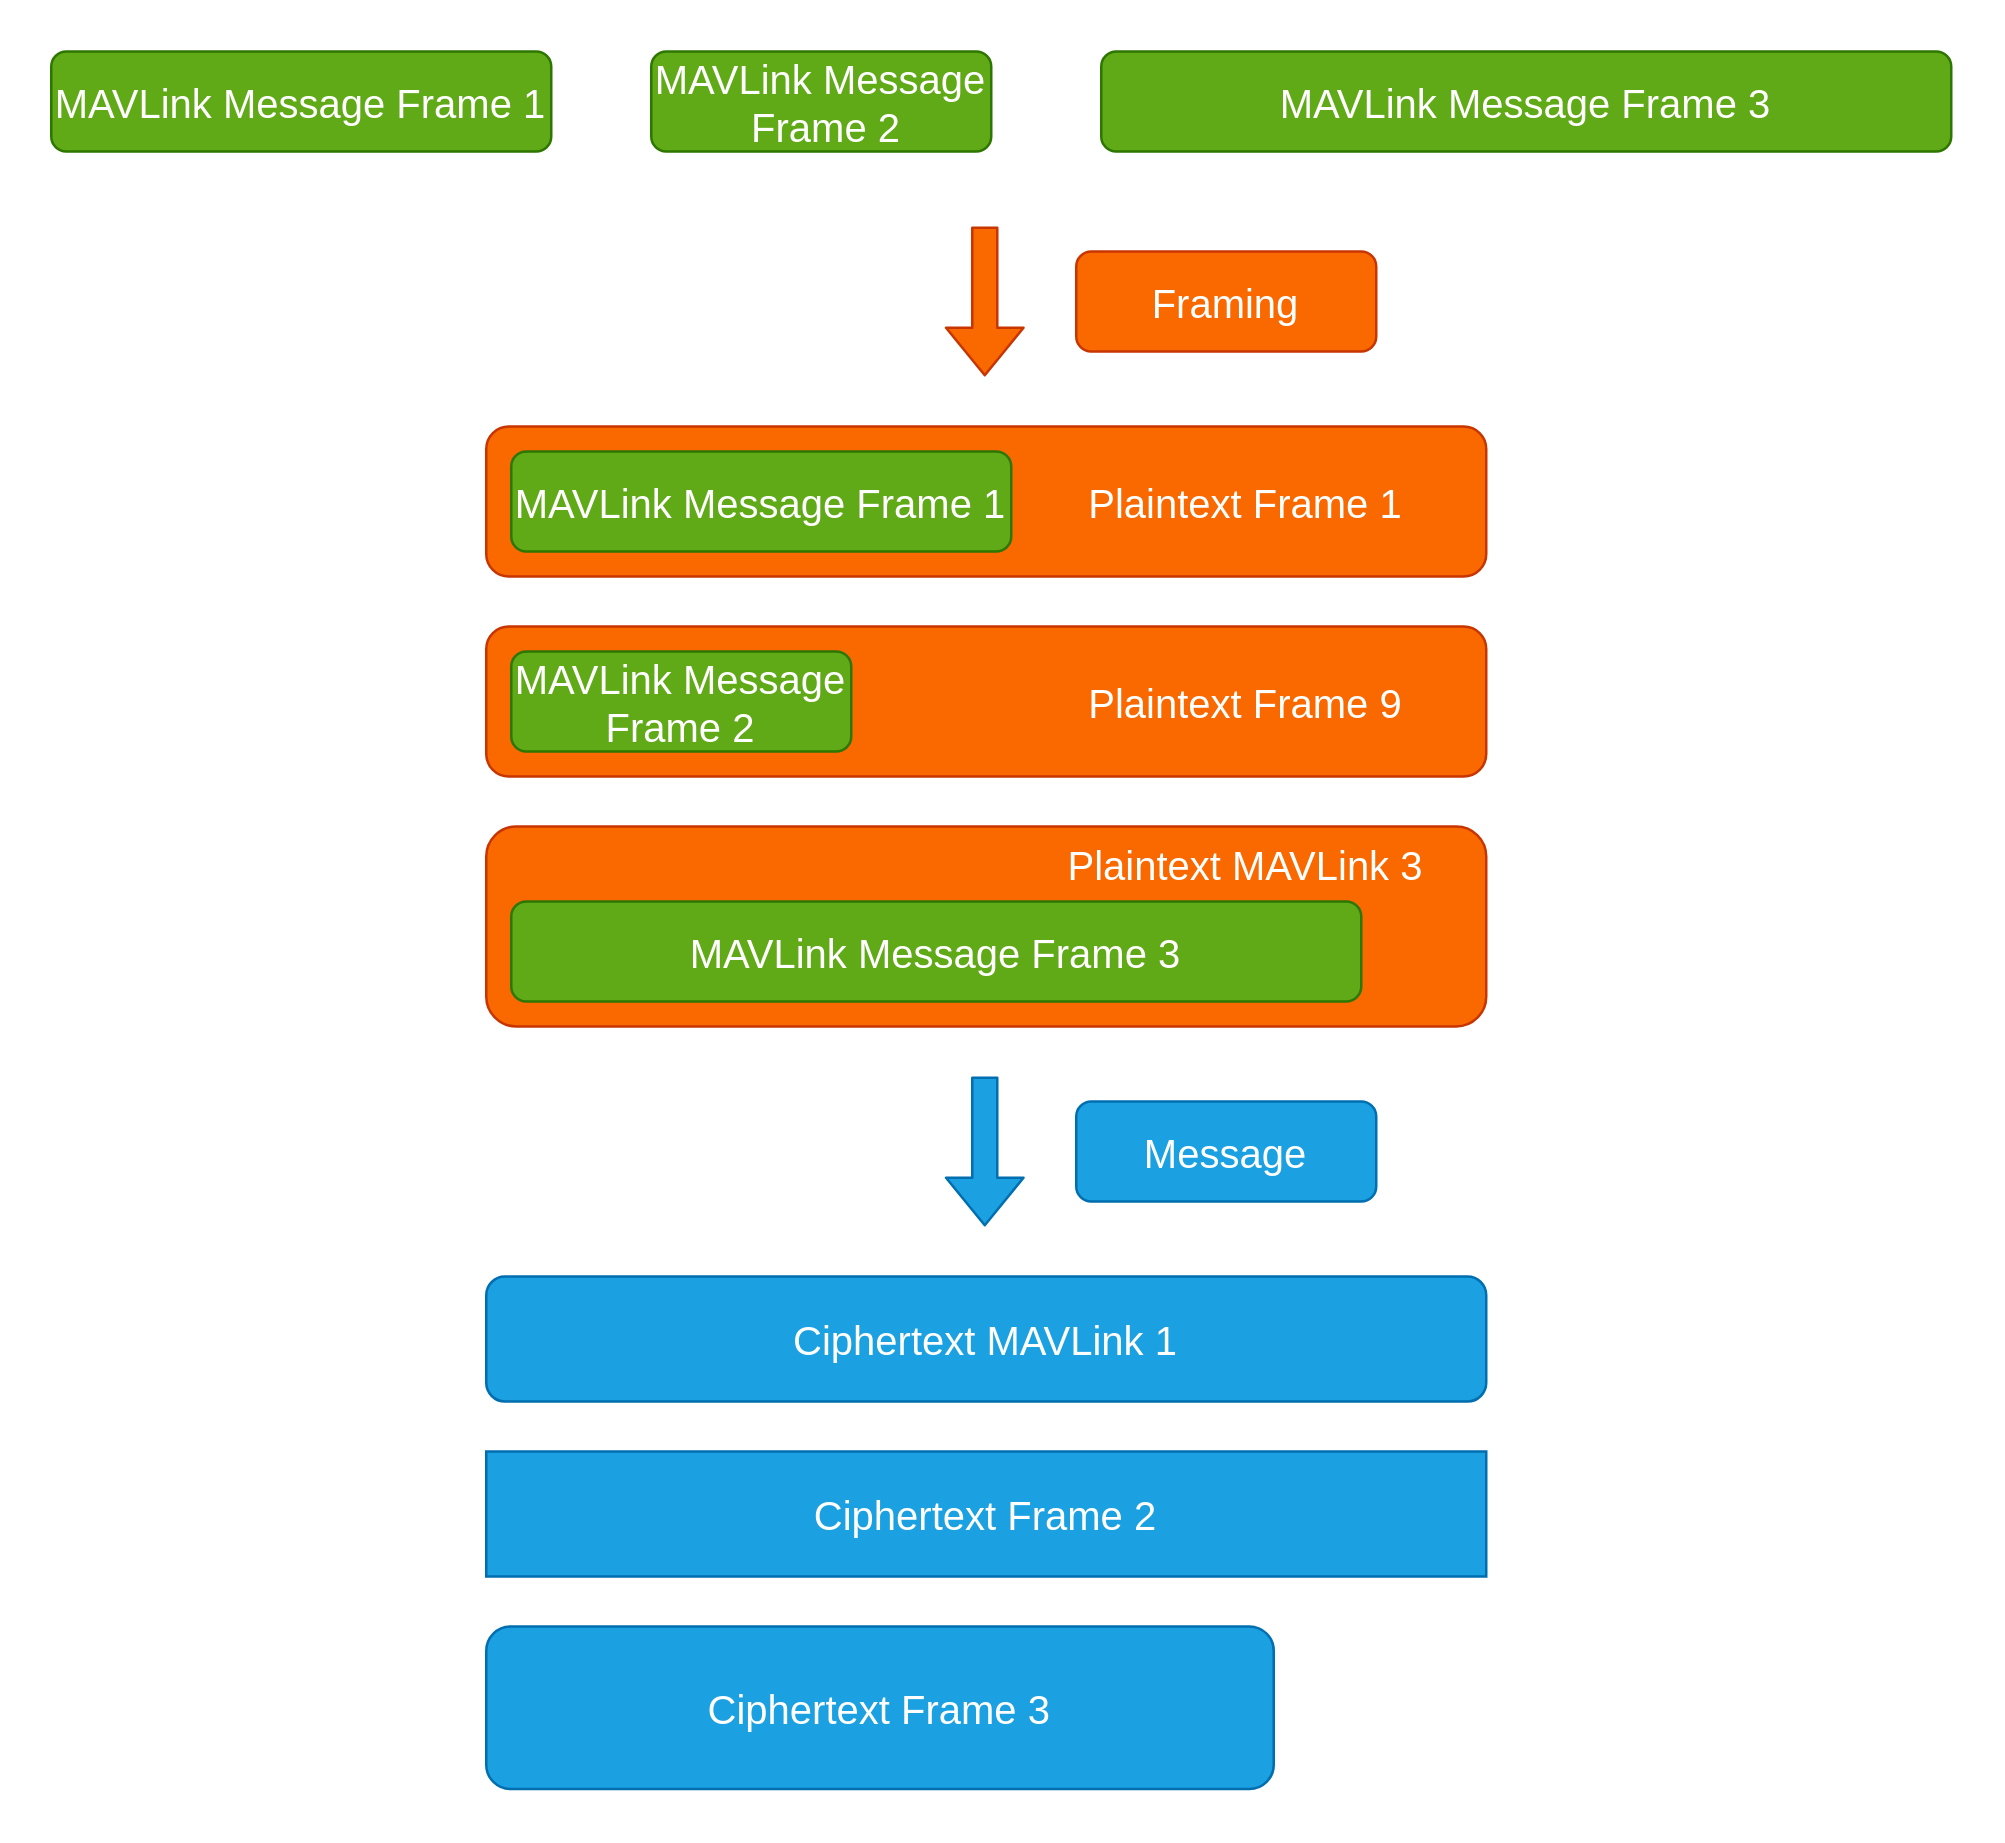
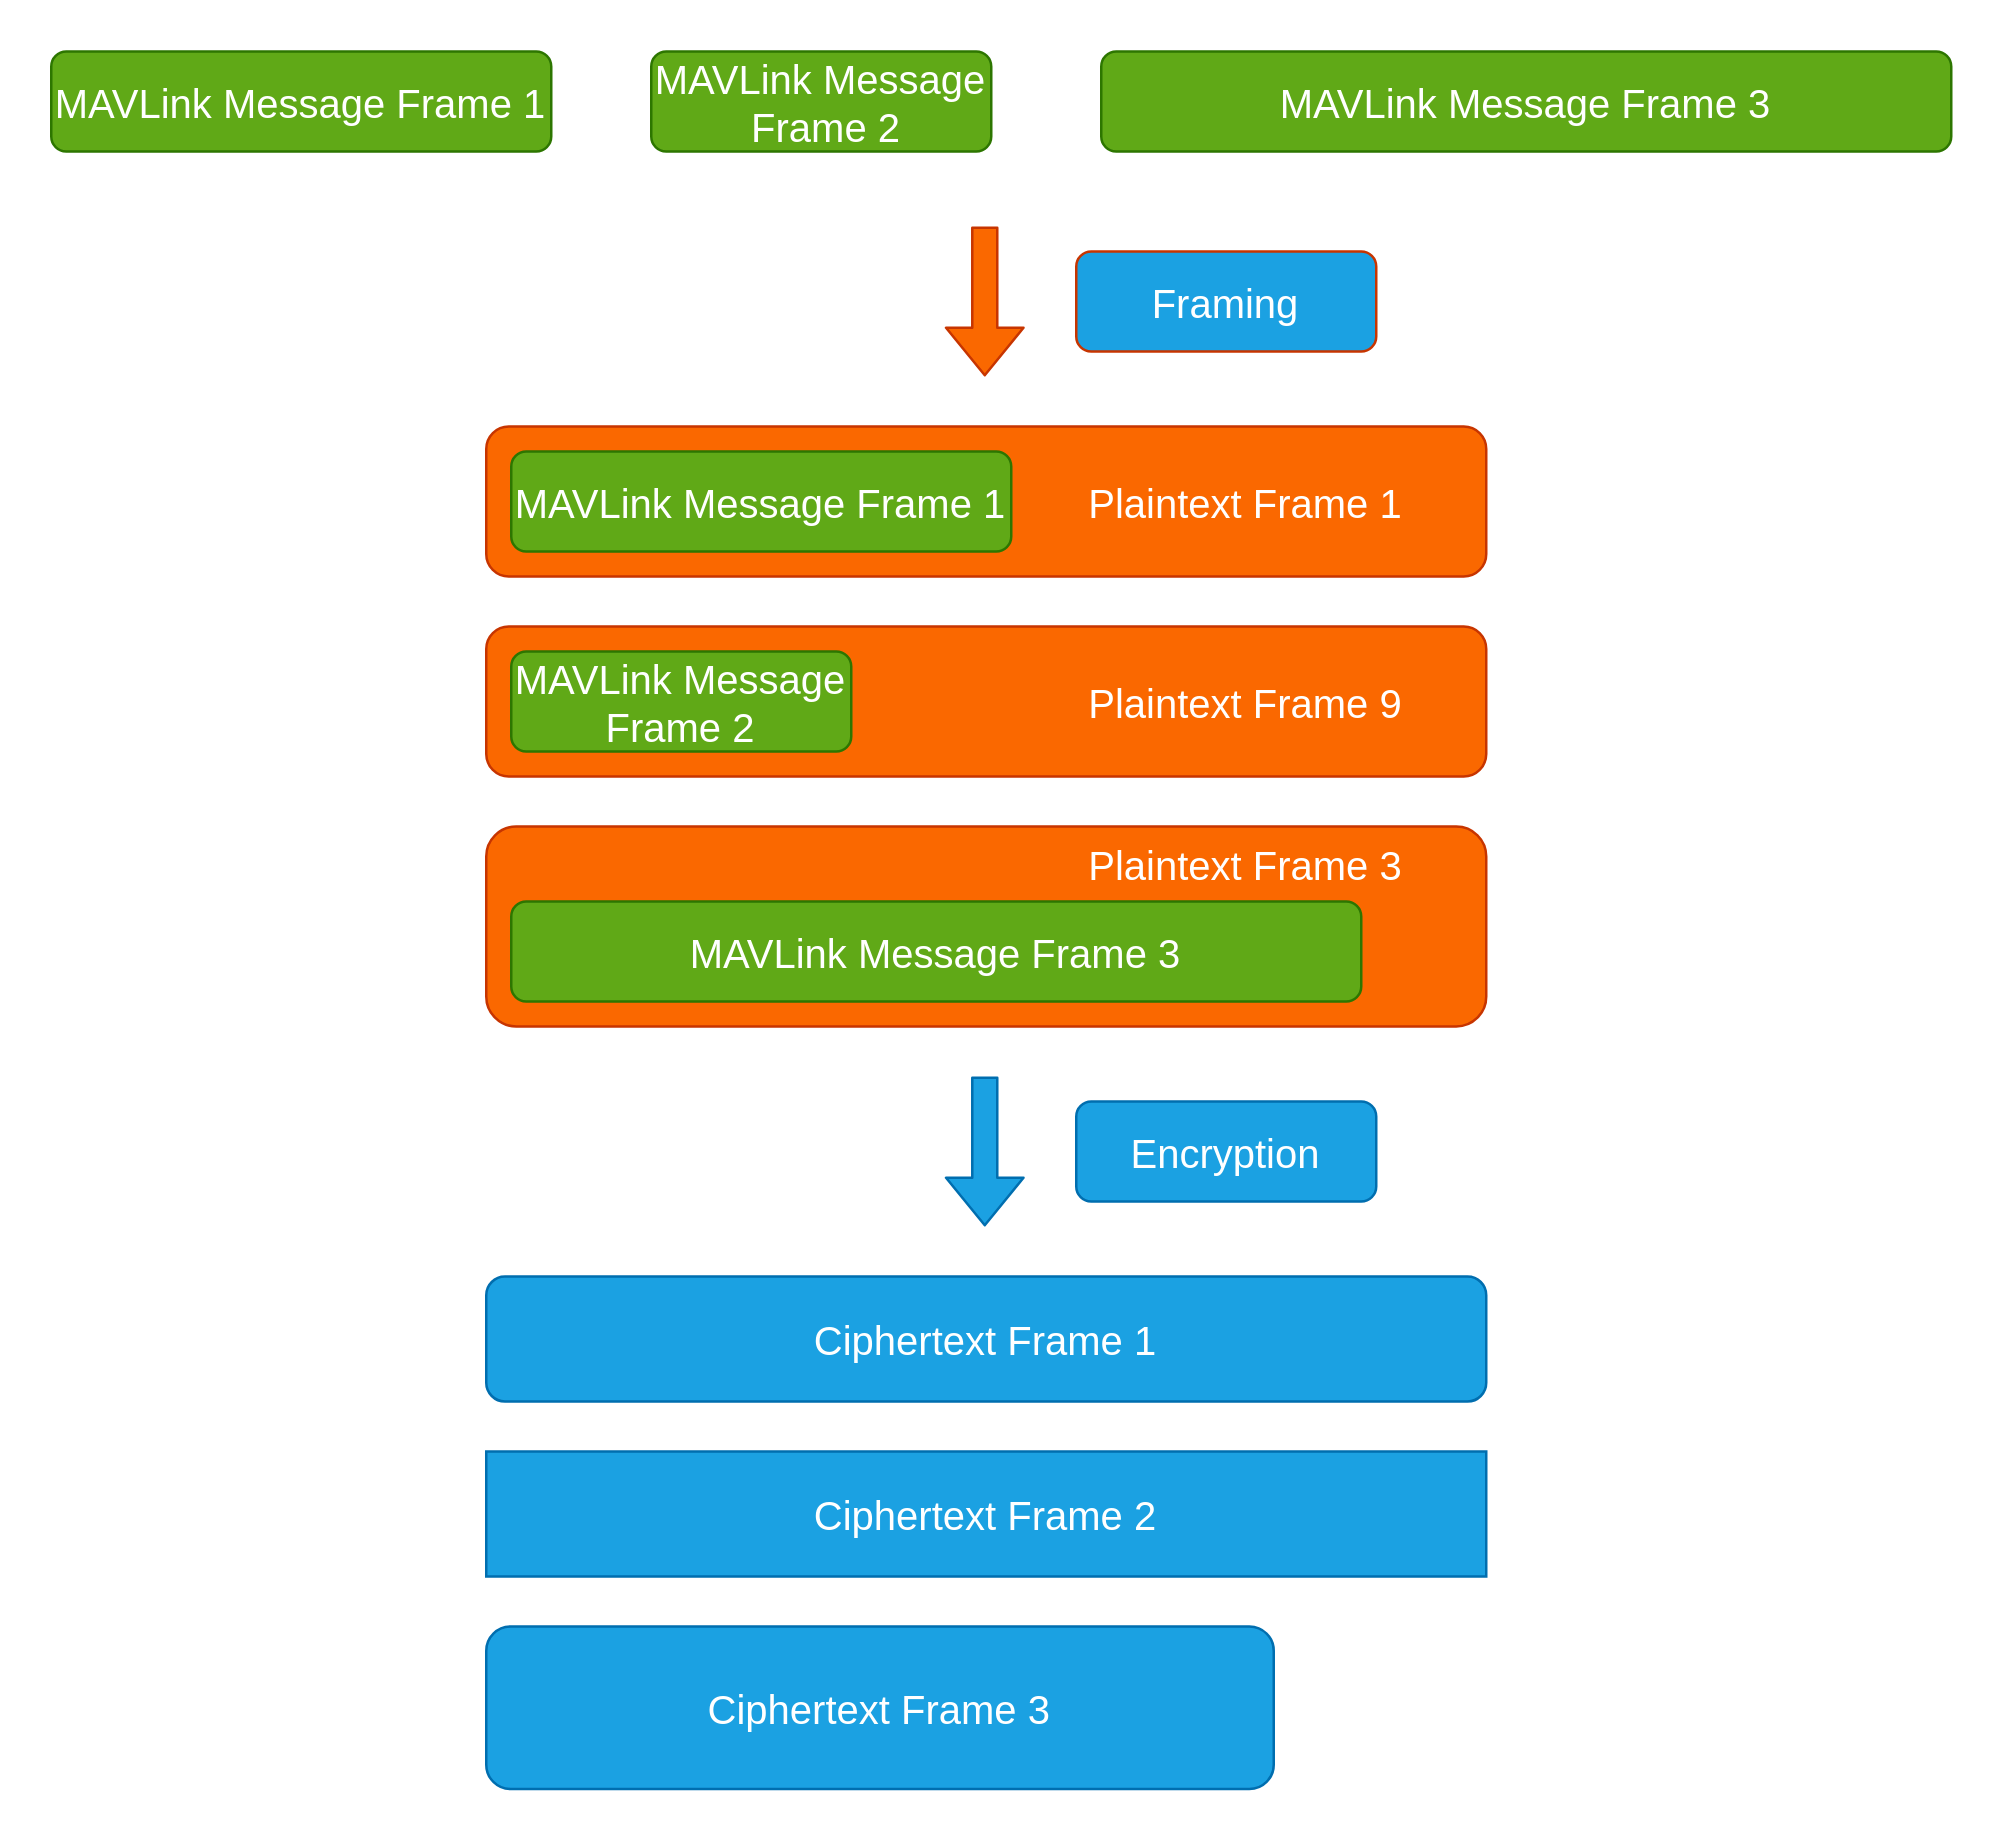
(1226, 301) -> (1226, 301)
(1245, 867) -> (1245, 867)
(1225, 1154) -> (1225, 1154)
(985, 1342) -> (985, 1342)
